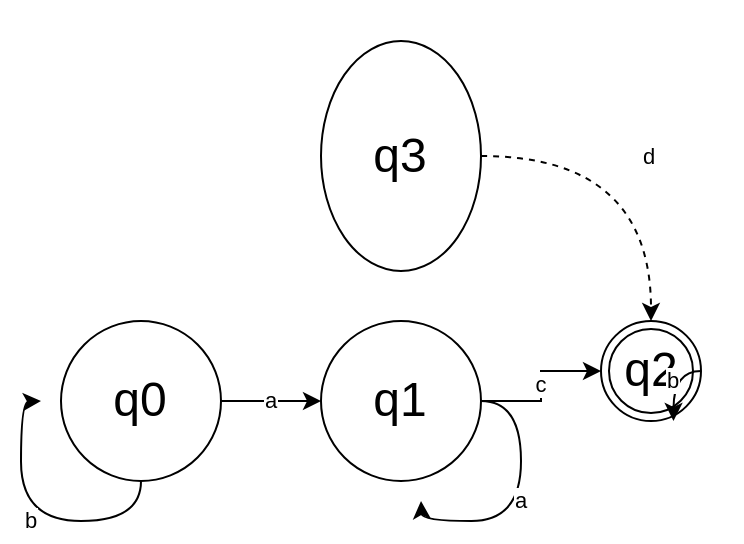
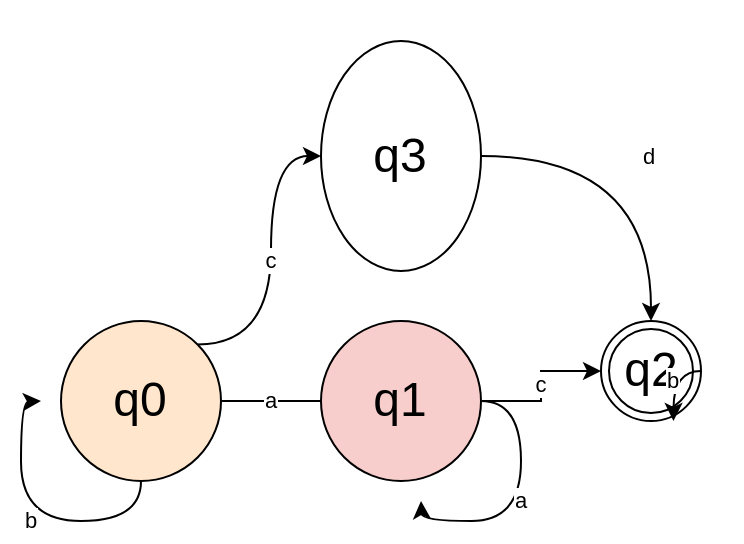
(605, 192) -> (605, 192)
none -> (270, 263)
(141, 401) -> (141, 401)
(306, 401) -> (311, 401)
(401, 401) -> (401, 401)
